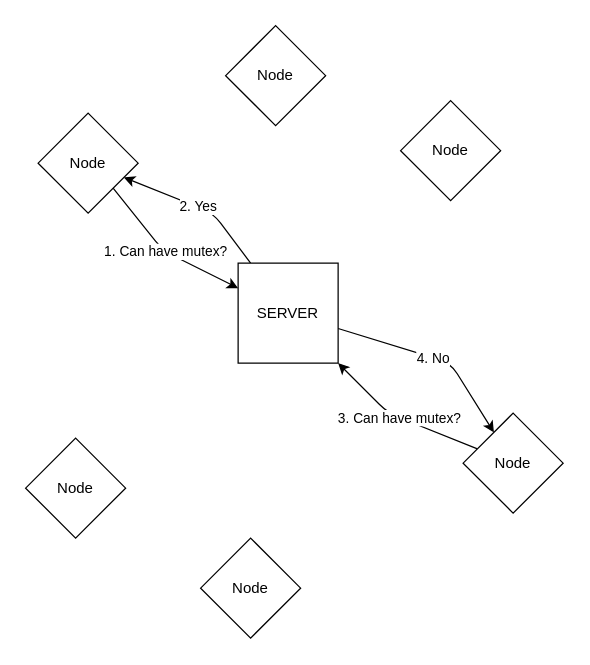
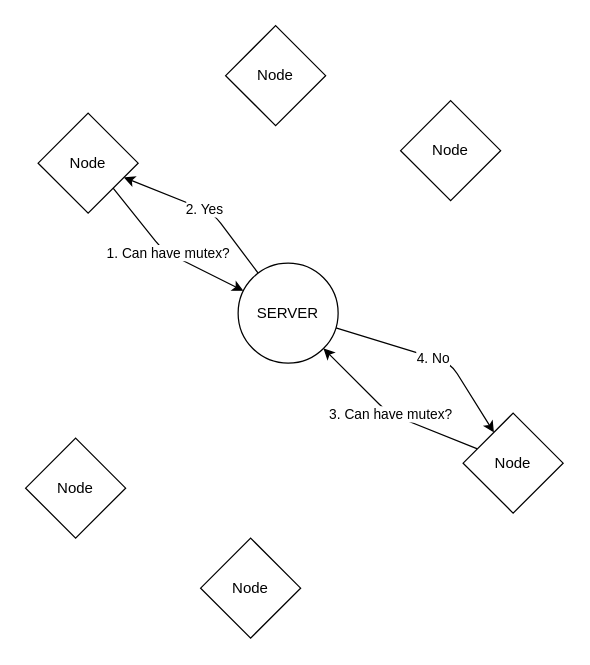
(288, 313) -> (288, 313)
